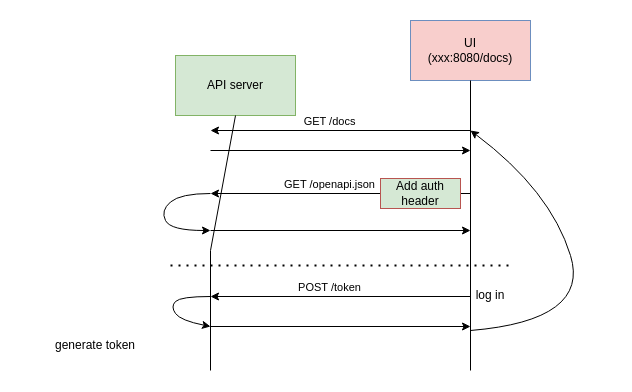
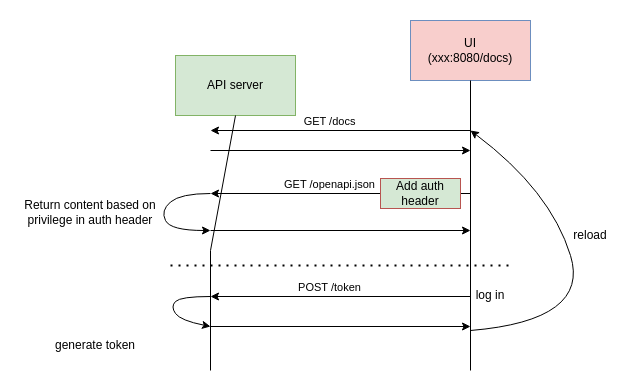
none -> (91, 213)
none -> (591, 236)
